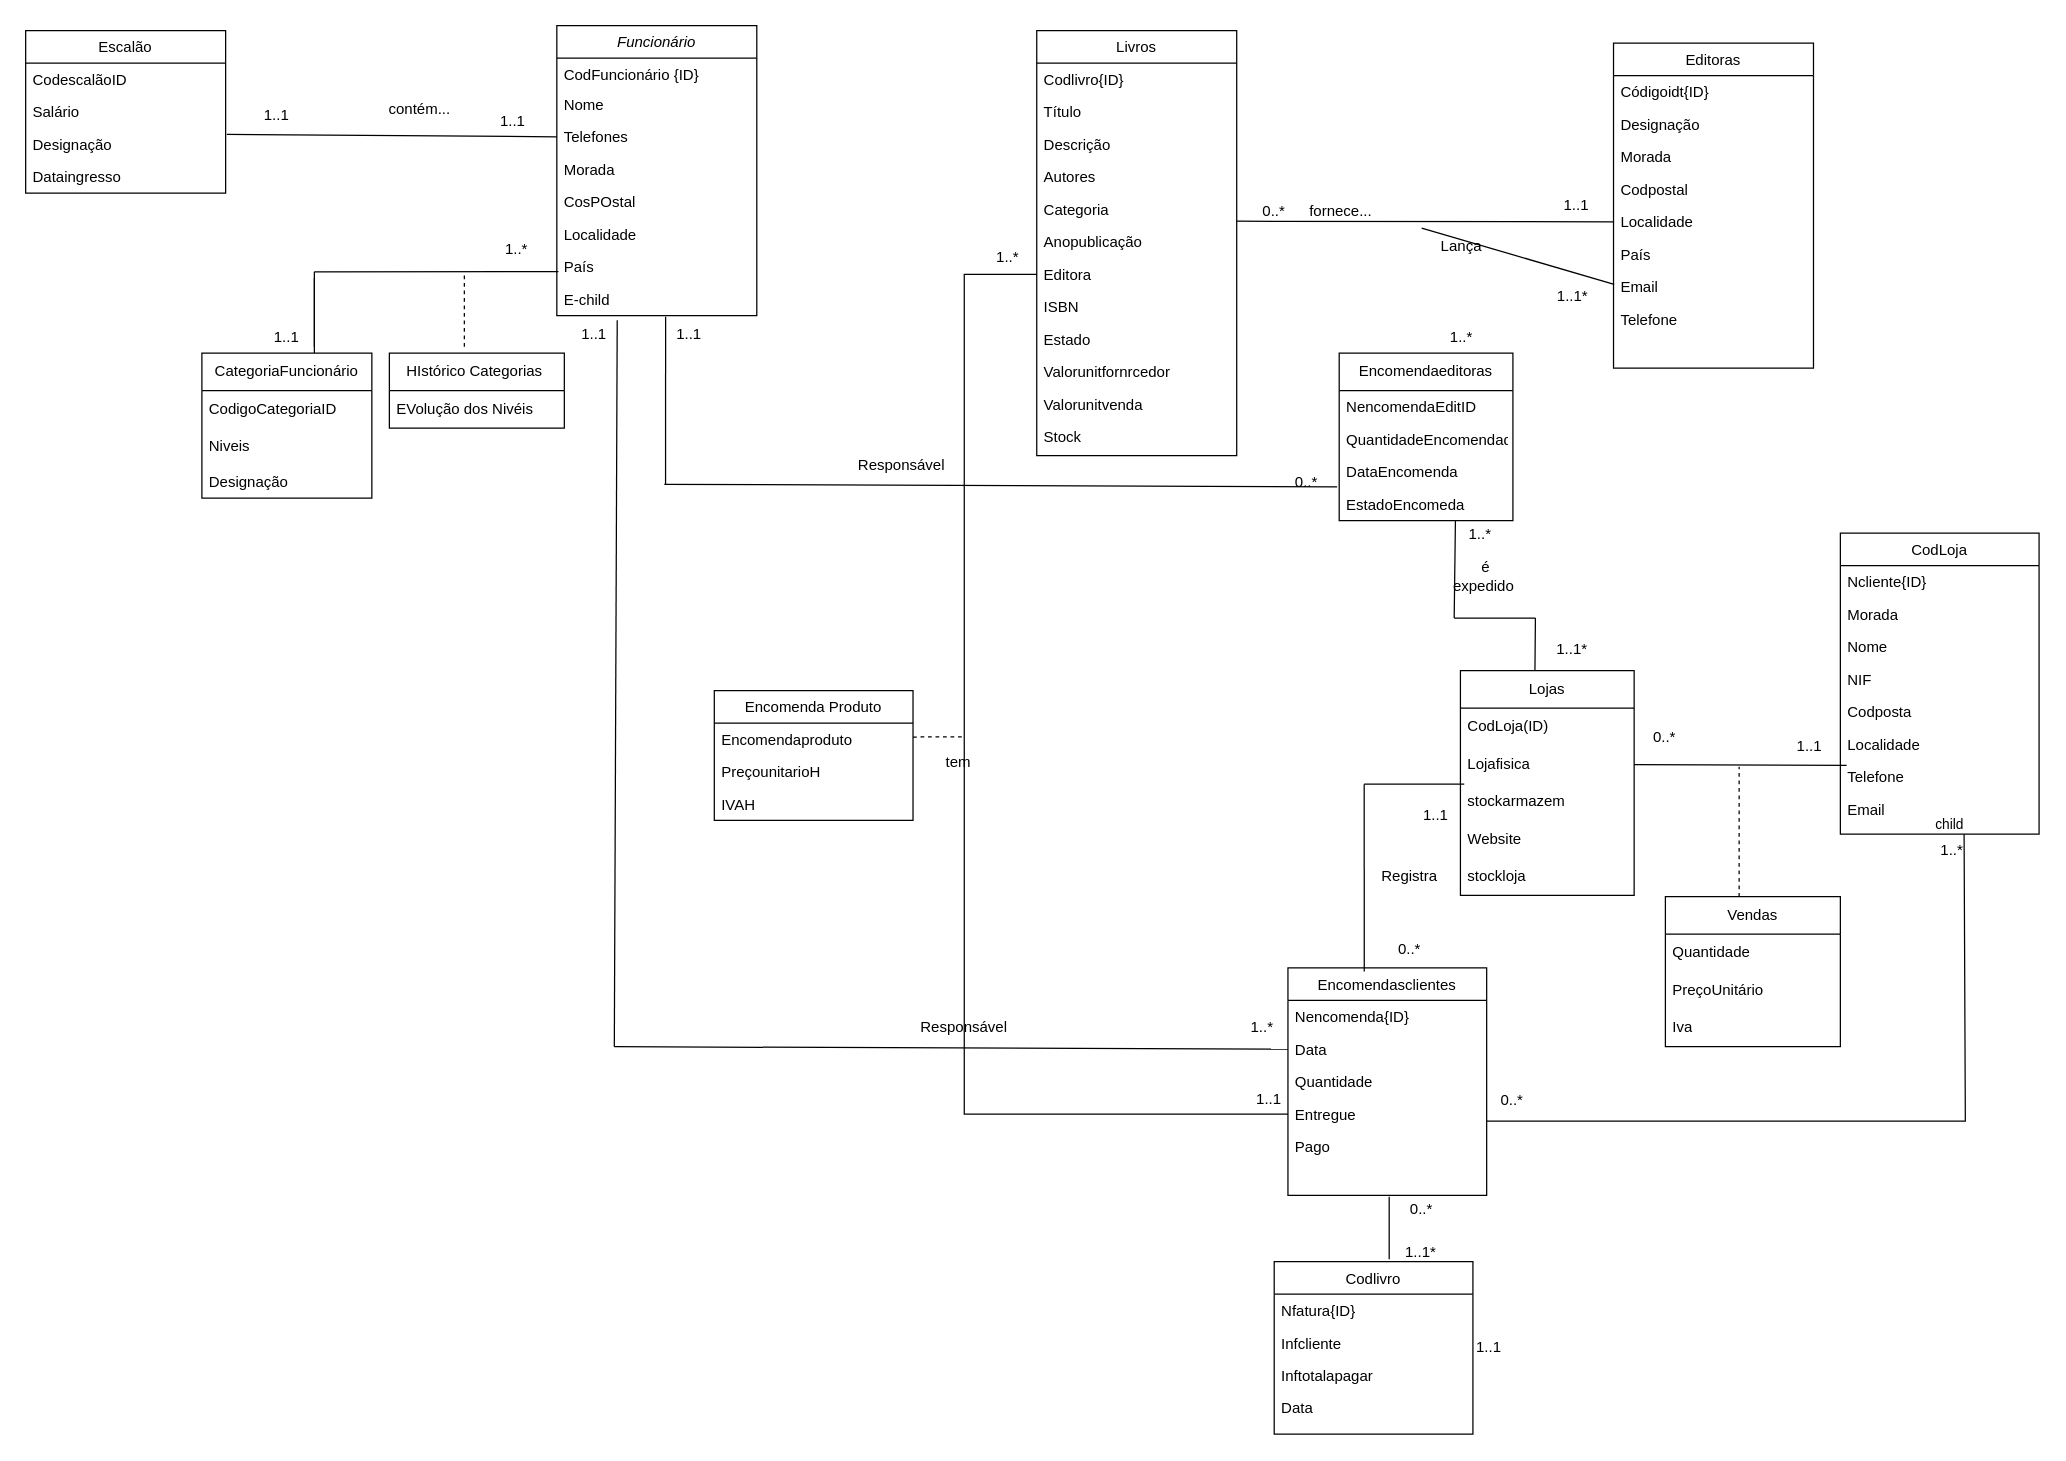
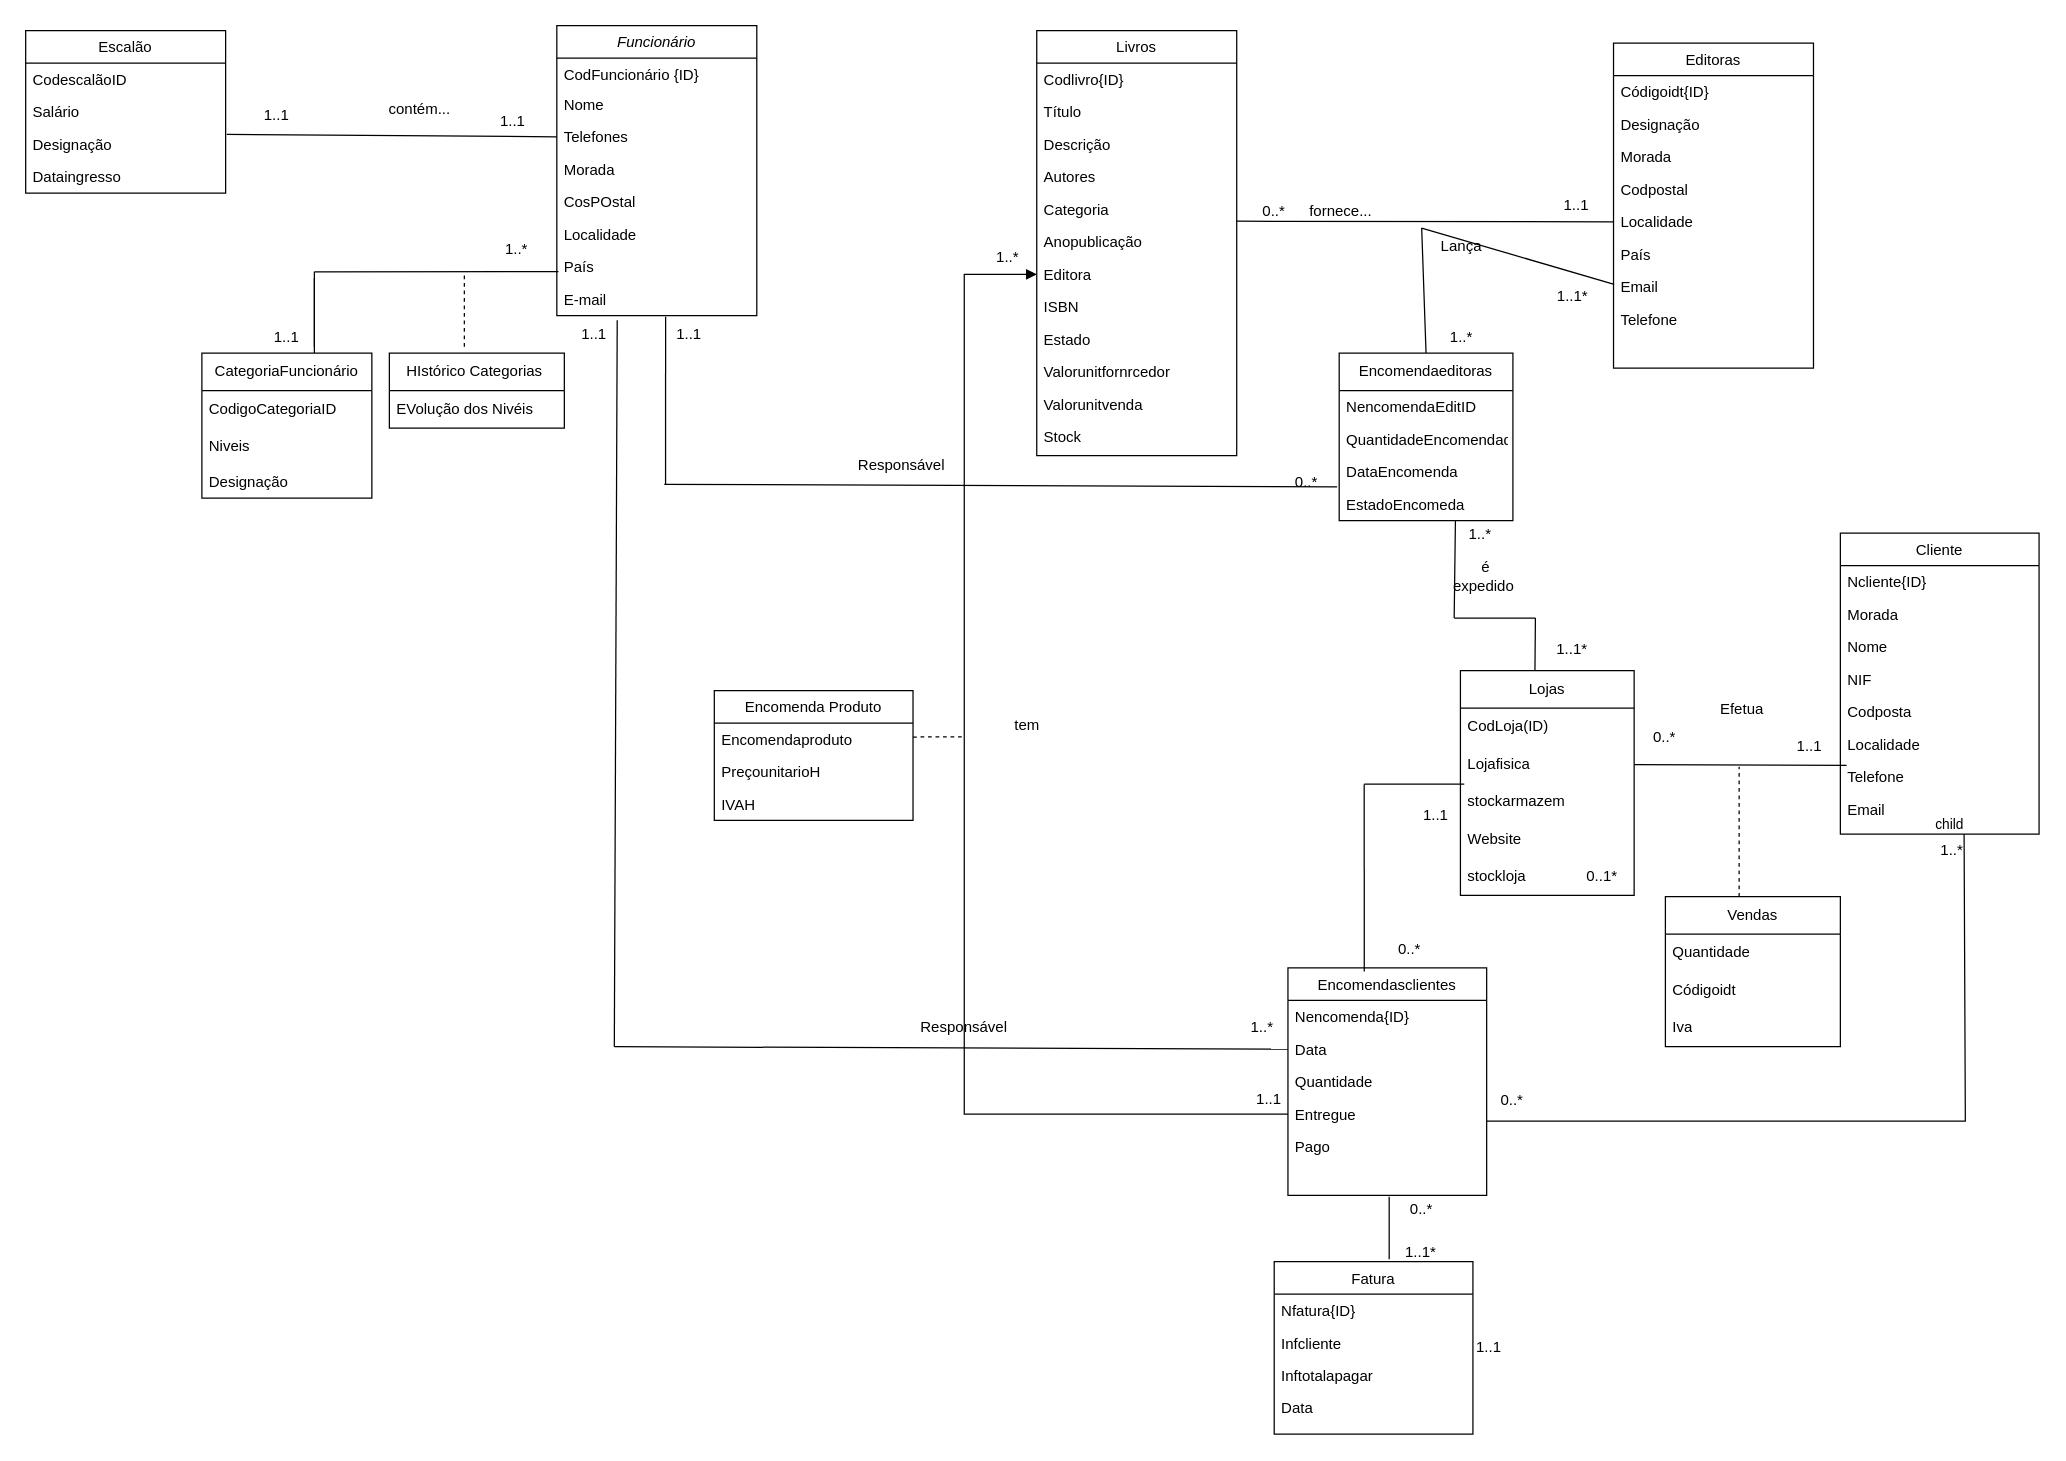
(1029, 274) -> (1025, 274)
none -> (1424, 292)
(589, 300) -> (585, 300)
(1939, 550) -> (1939, 550)
none -> (1742, 709)
(958, 763) -> (1027, 726)
(1409, 877) -> none
none -> (1602, 877)
(1724, 991) -> (1707, 991)
(1373, 1279) -> (1373, 1279)
